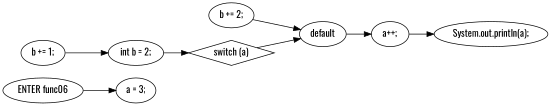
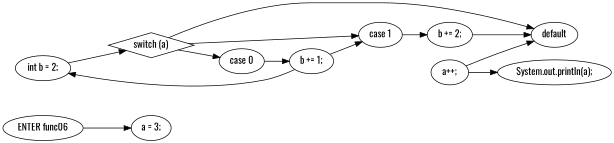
(355, 34) -> (496, 54)
none -> (380, 35)
none -> (242, 61)
